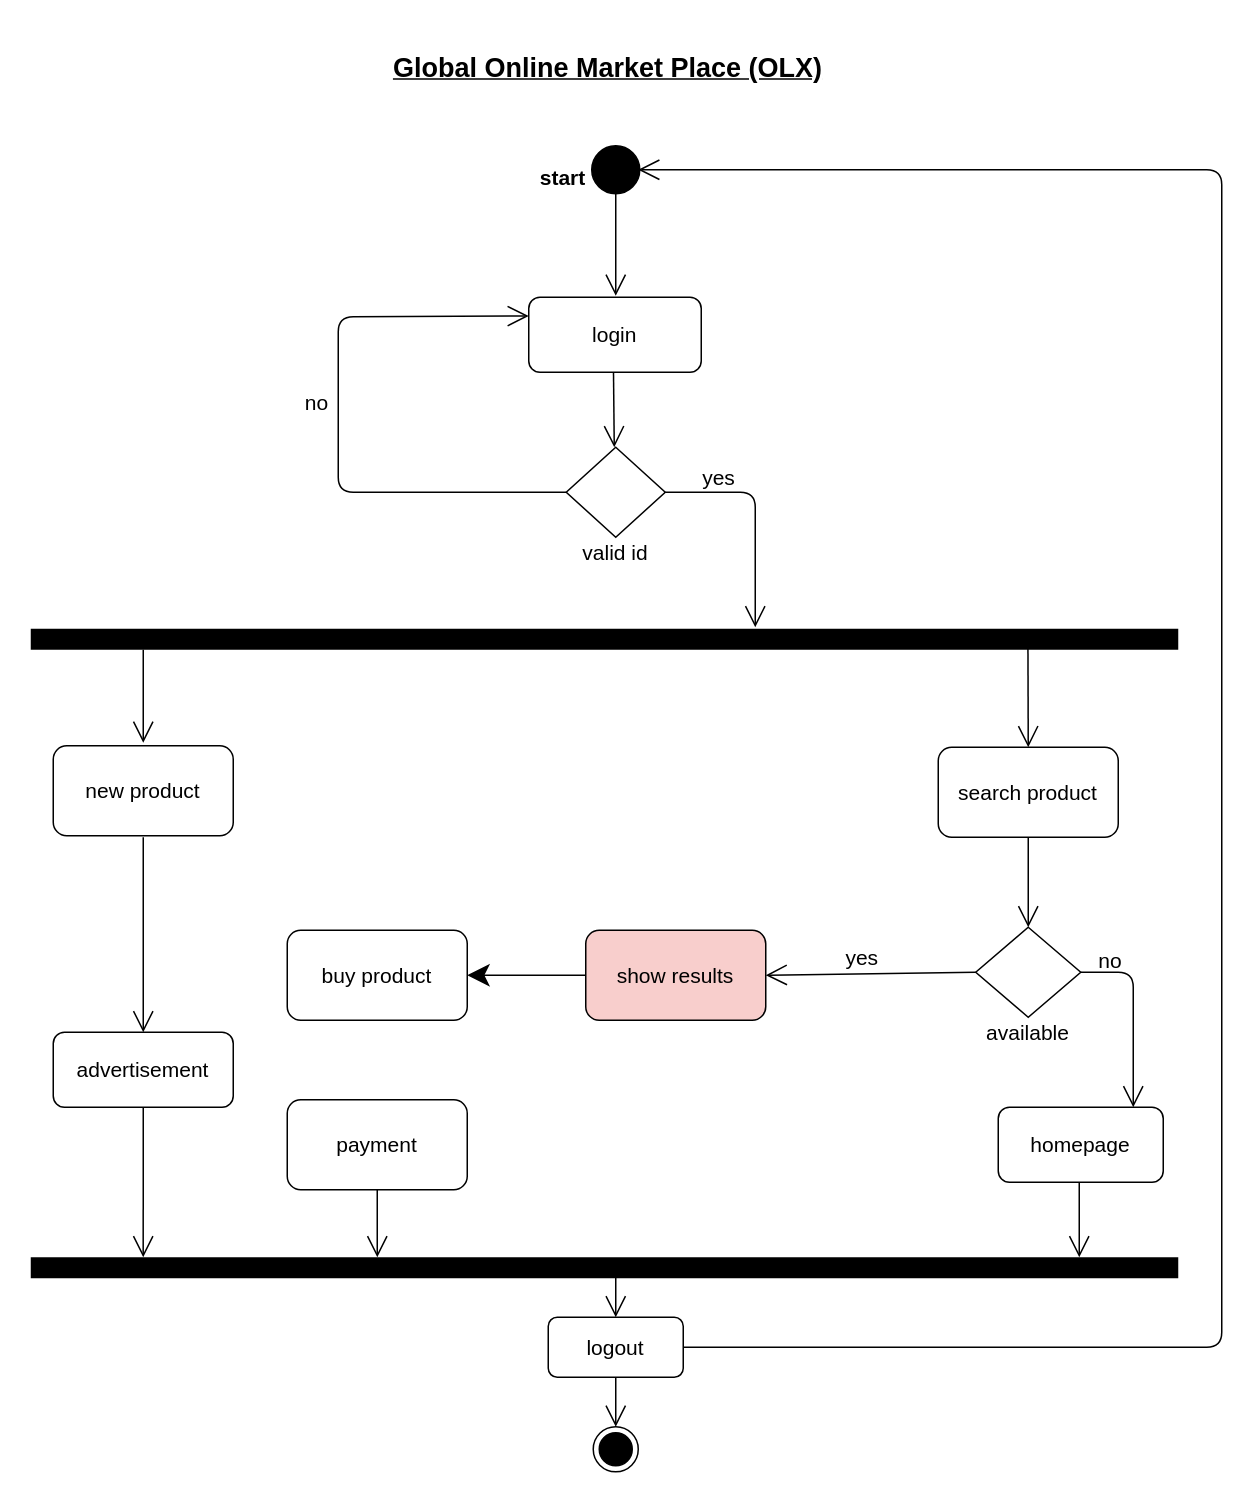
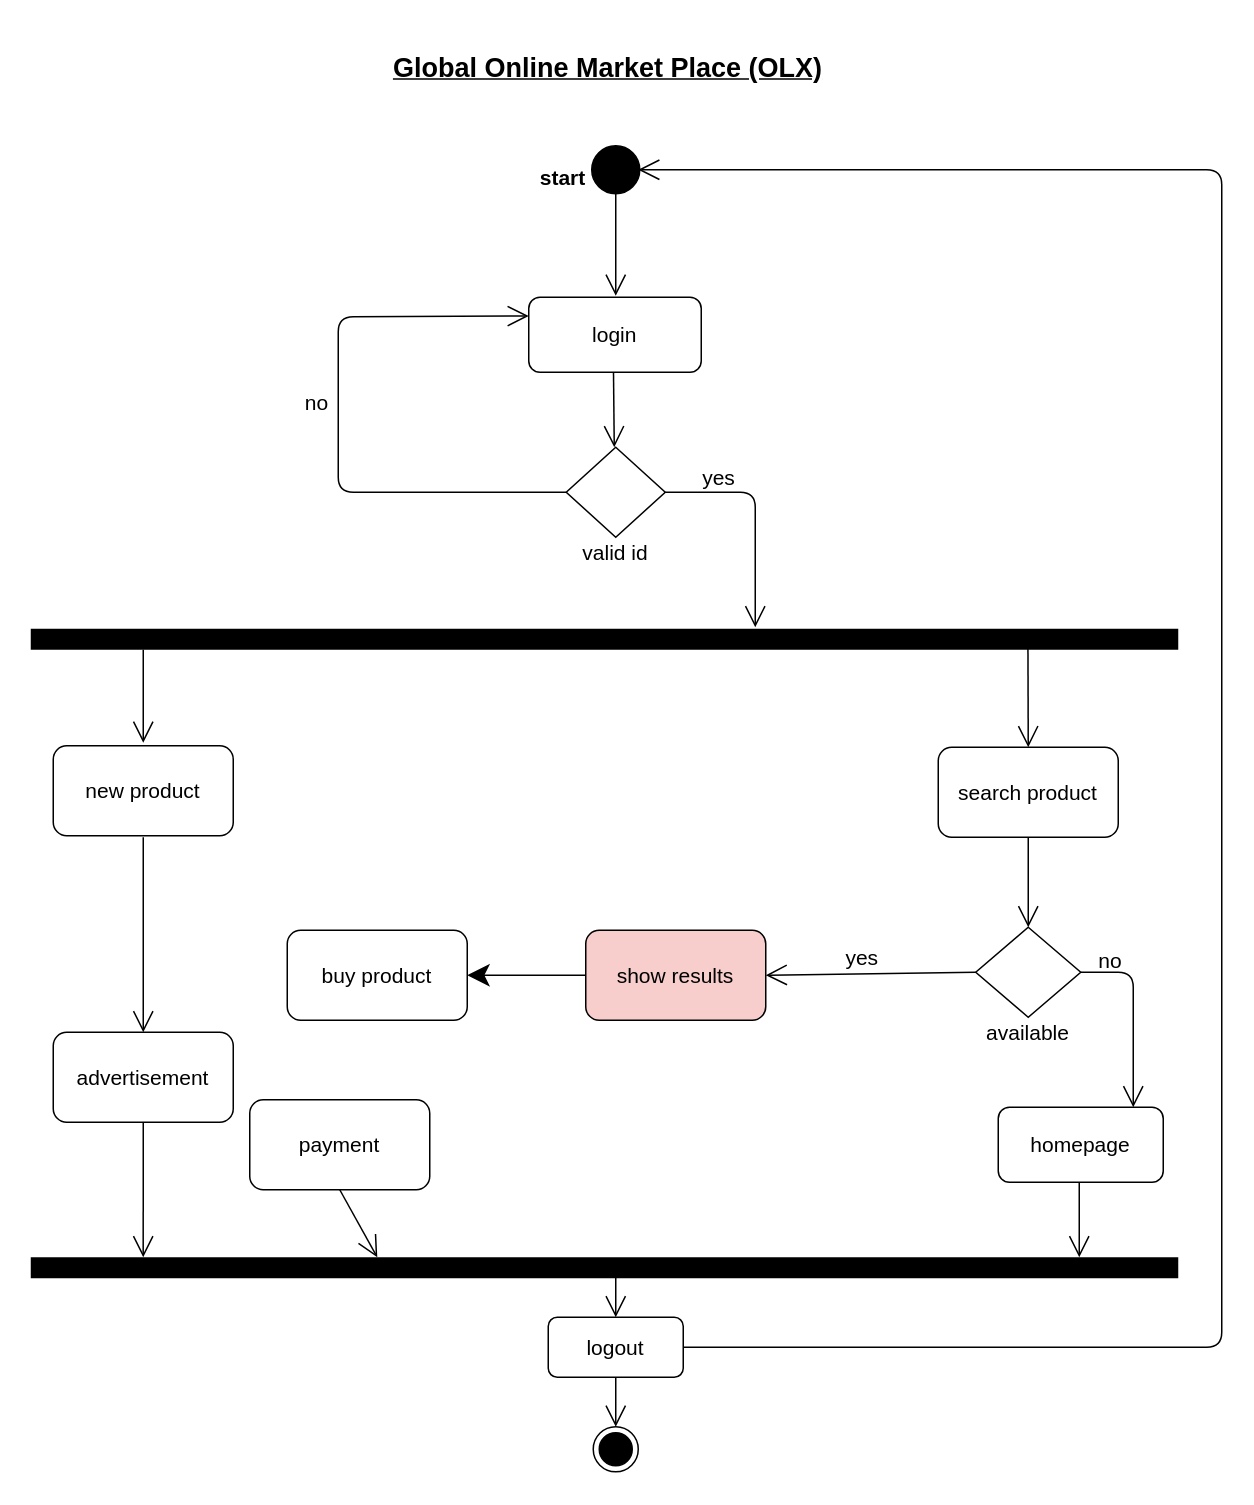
(143, 1070) -> (143, 1077)
(377, 1145) -> (340, 1145)
